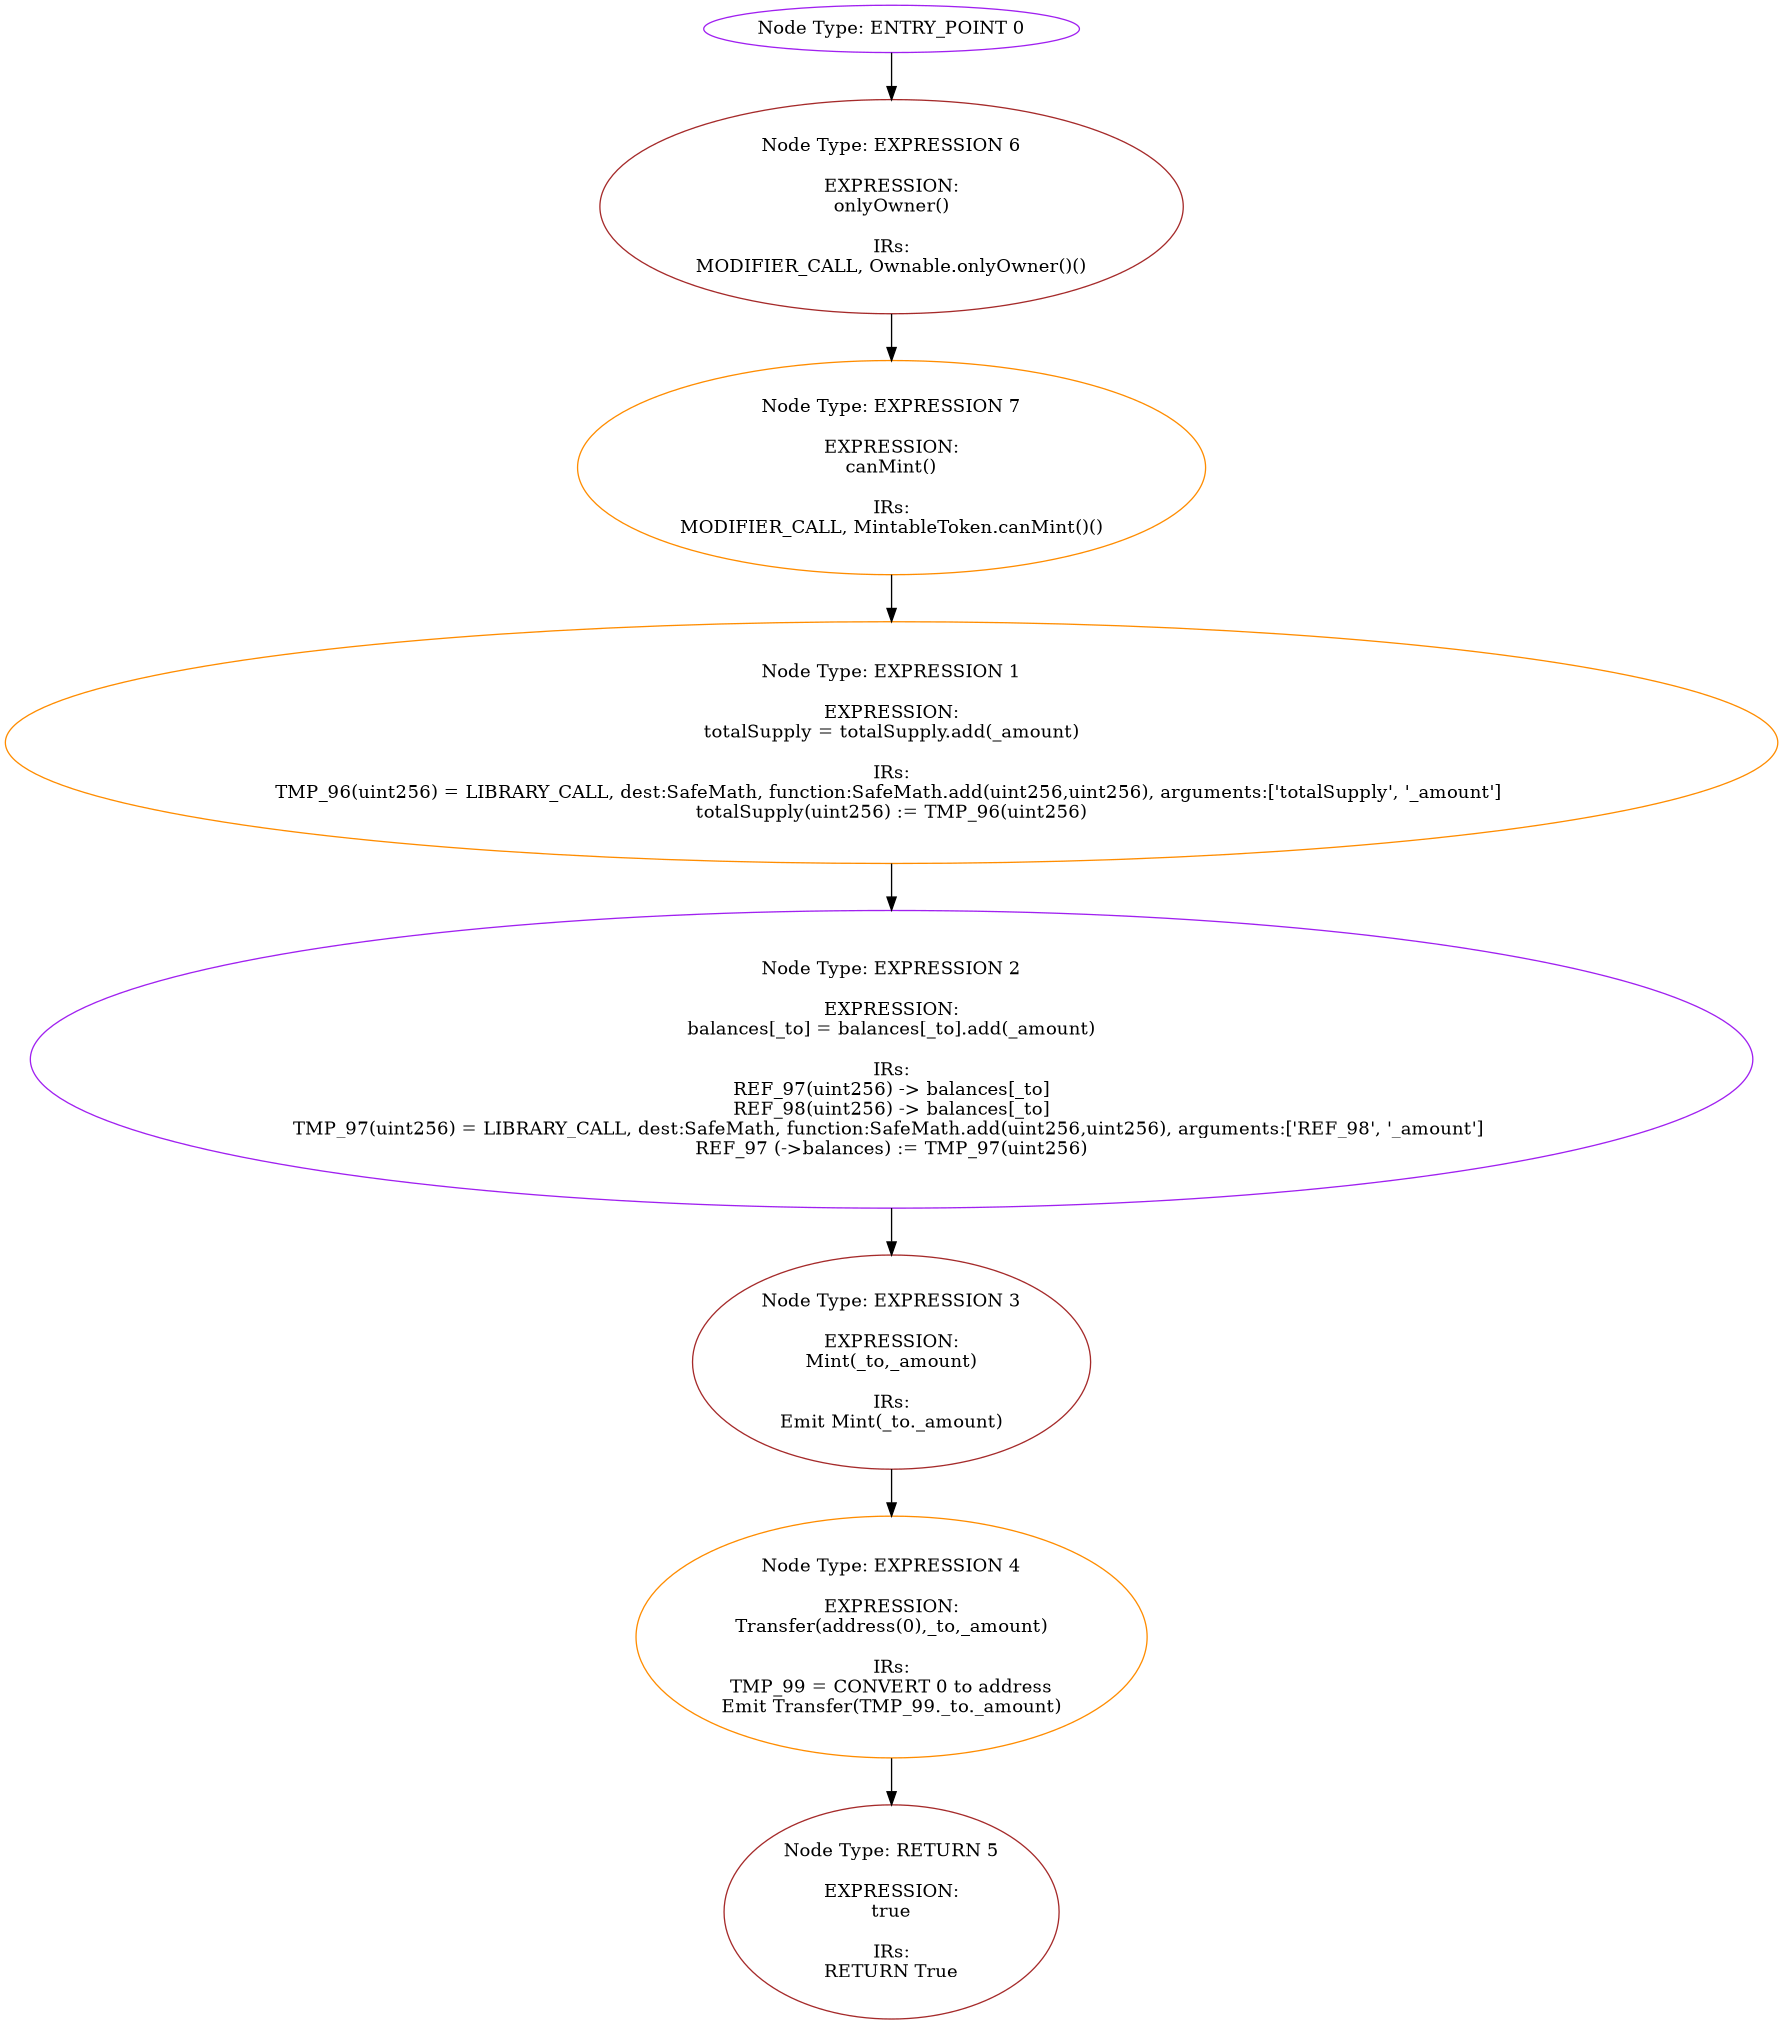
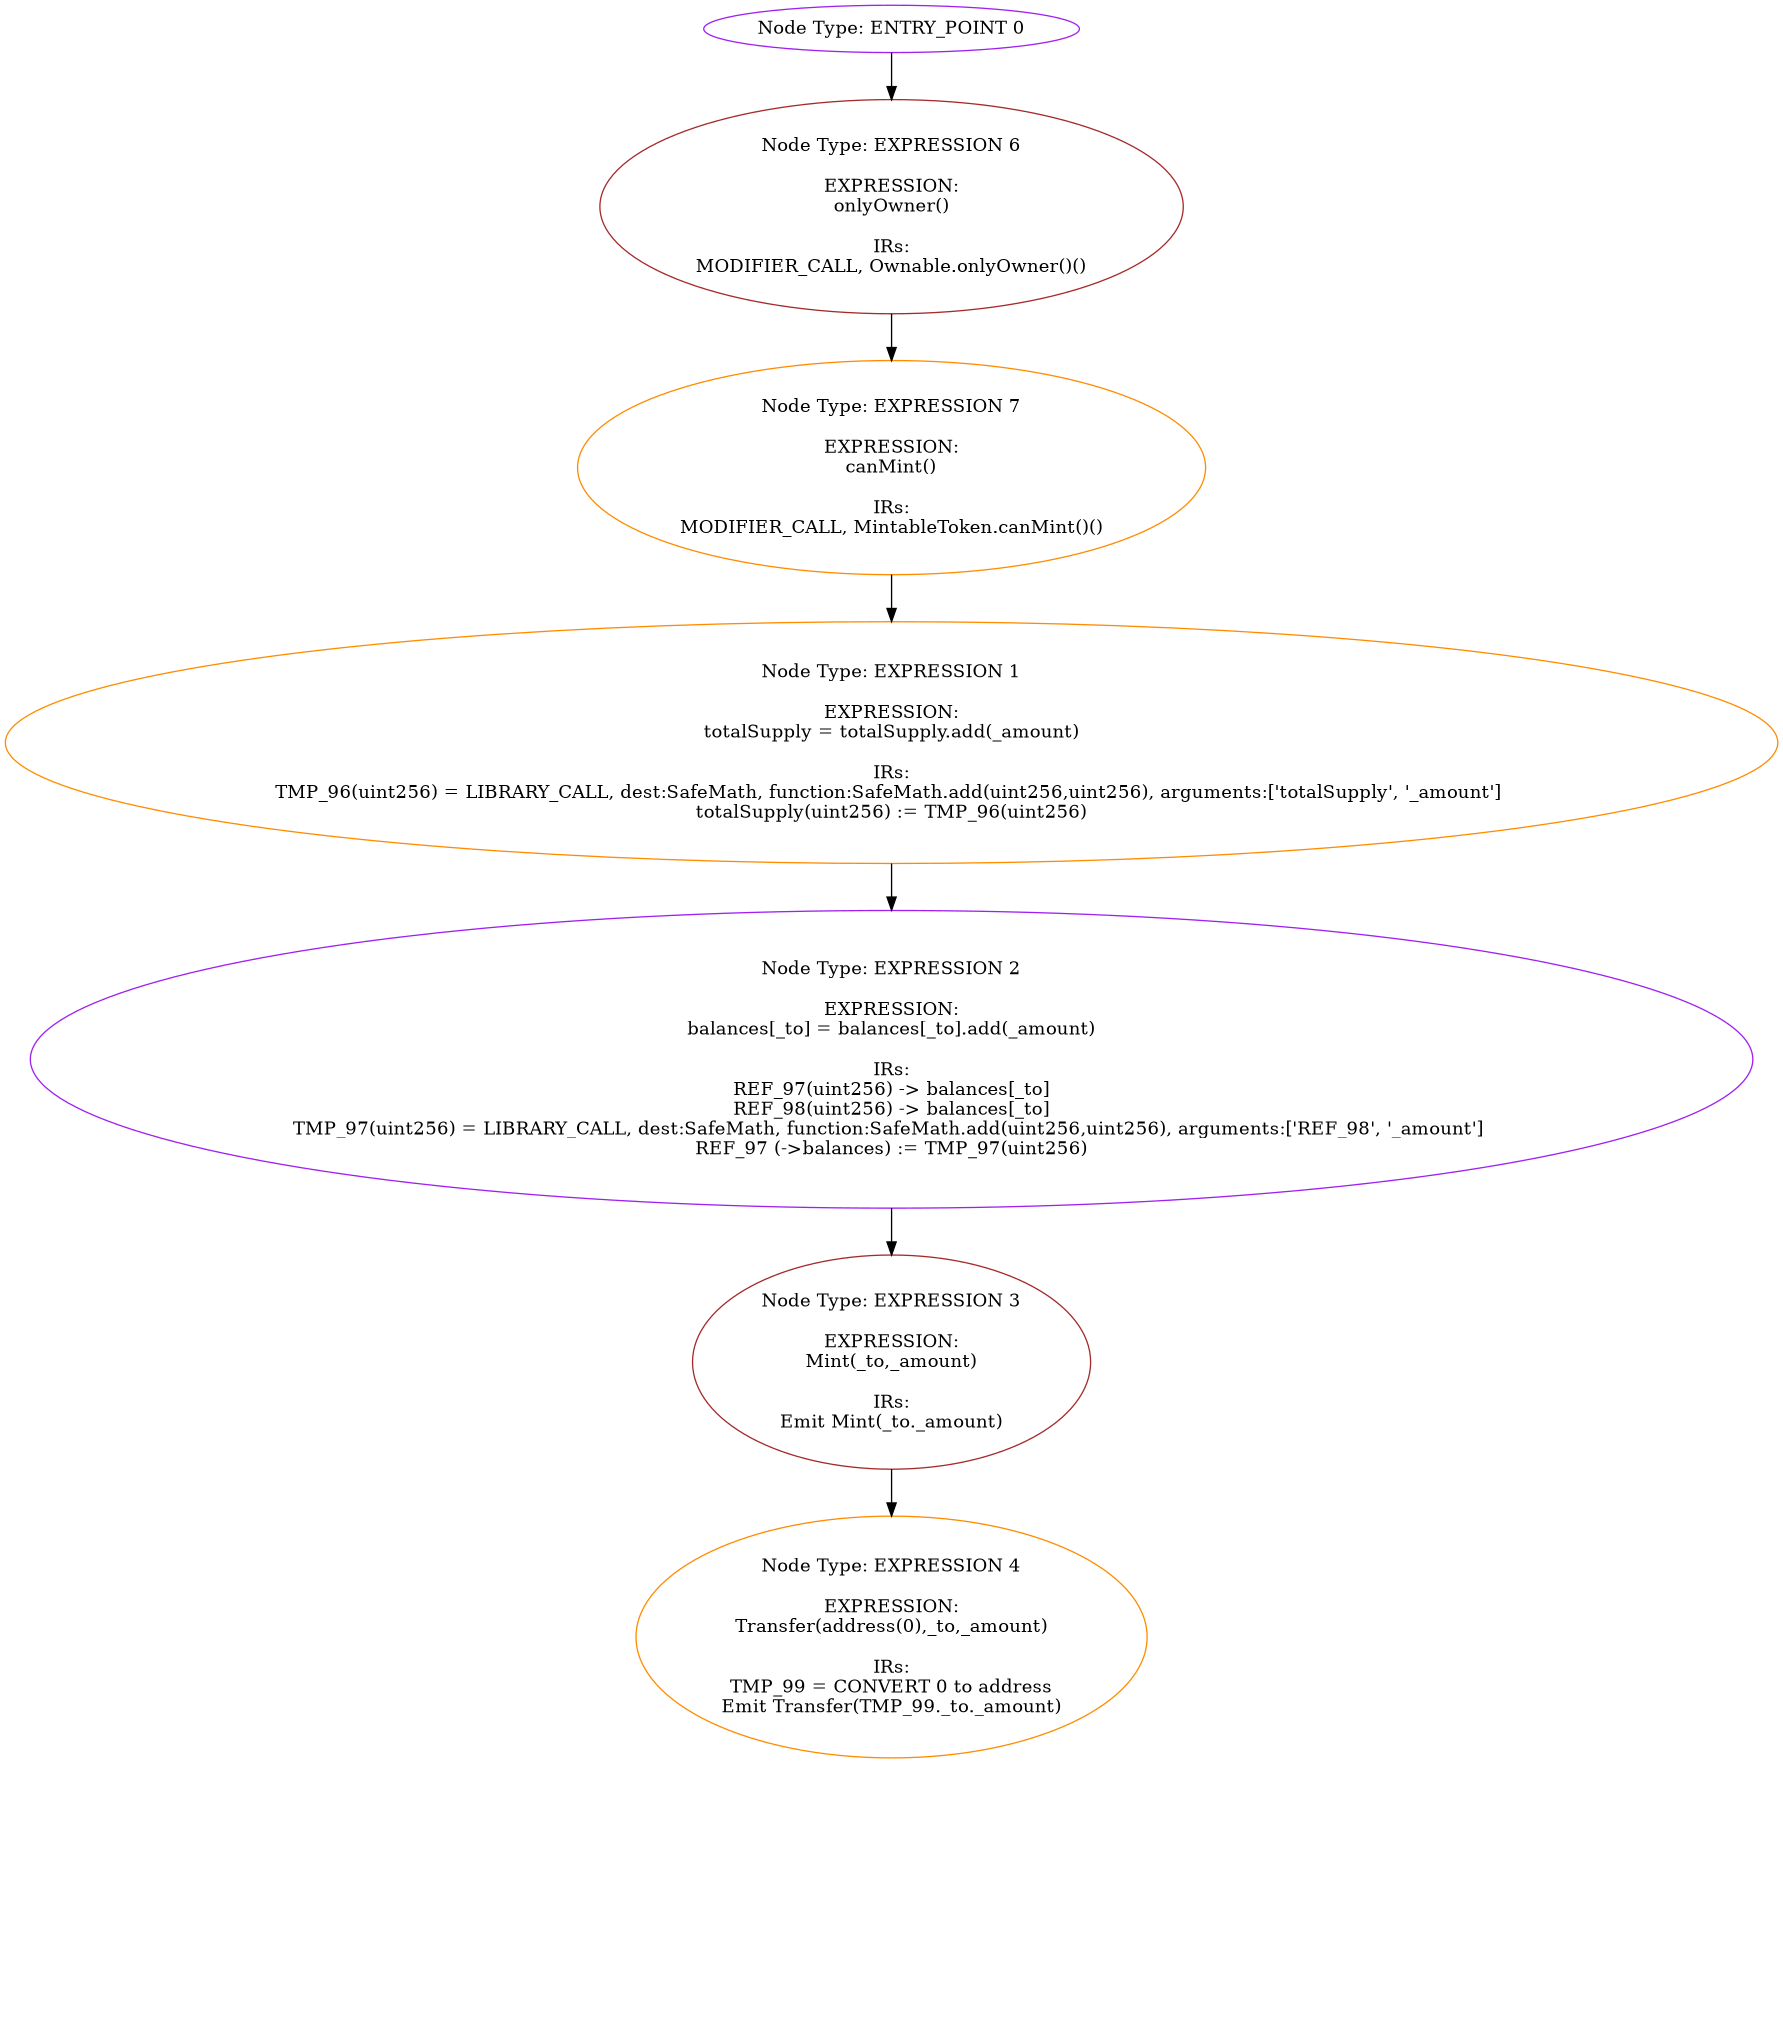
(892, 1912) -> none
